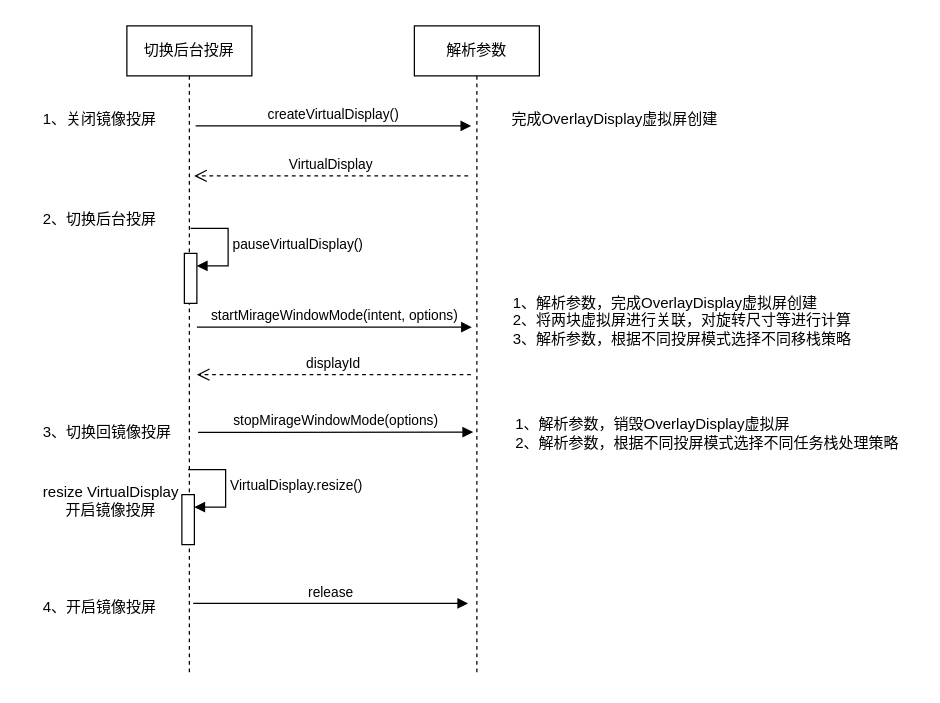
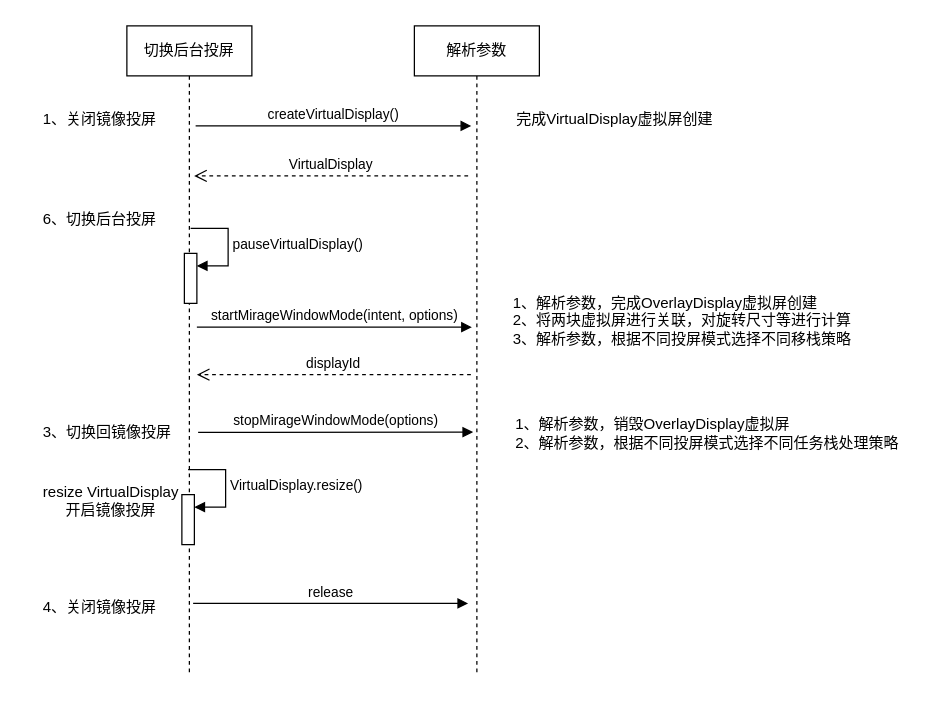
(615, 119) -> (615, 119)
(100, 219) -> (100, 219)
(100, 607) -> (100, 607)
